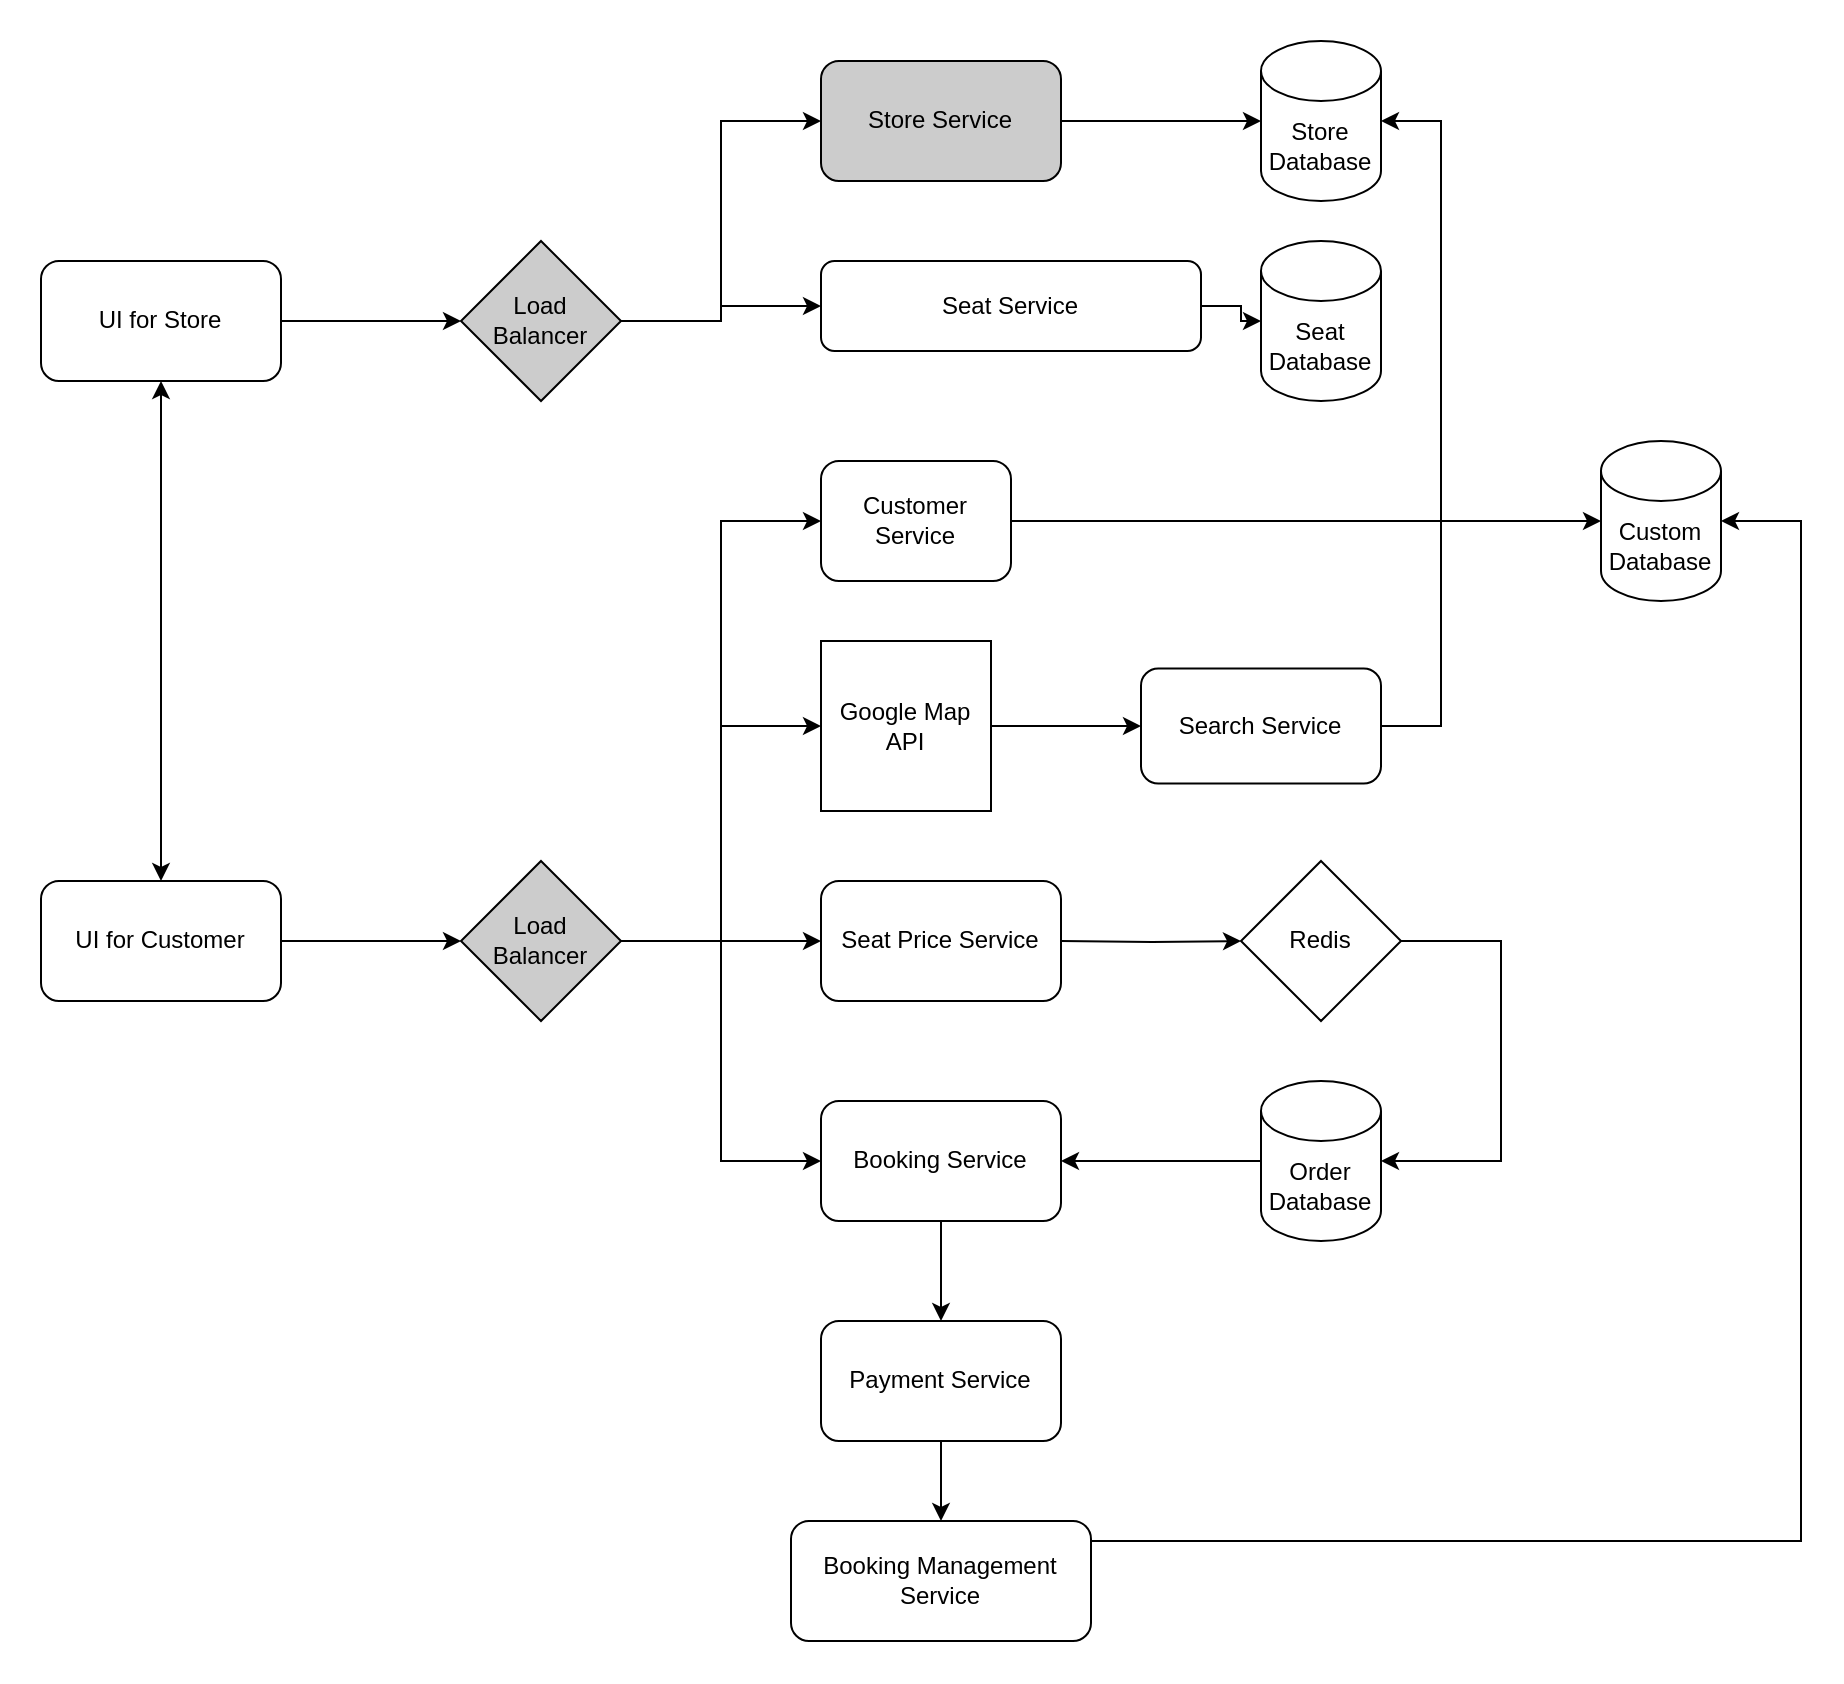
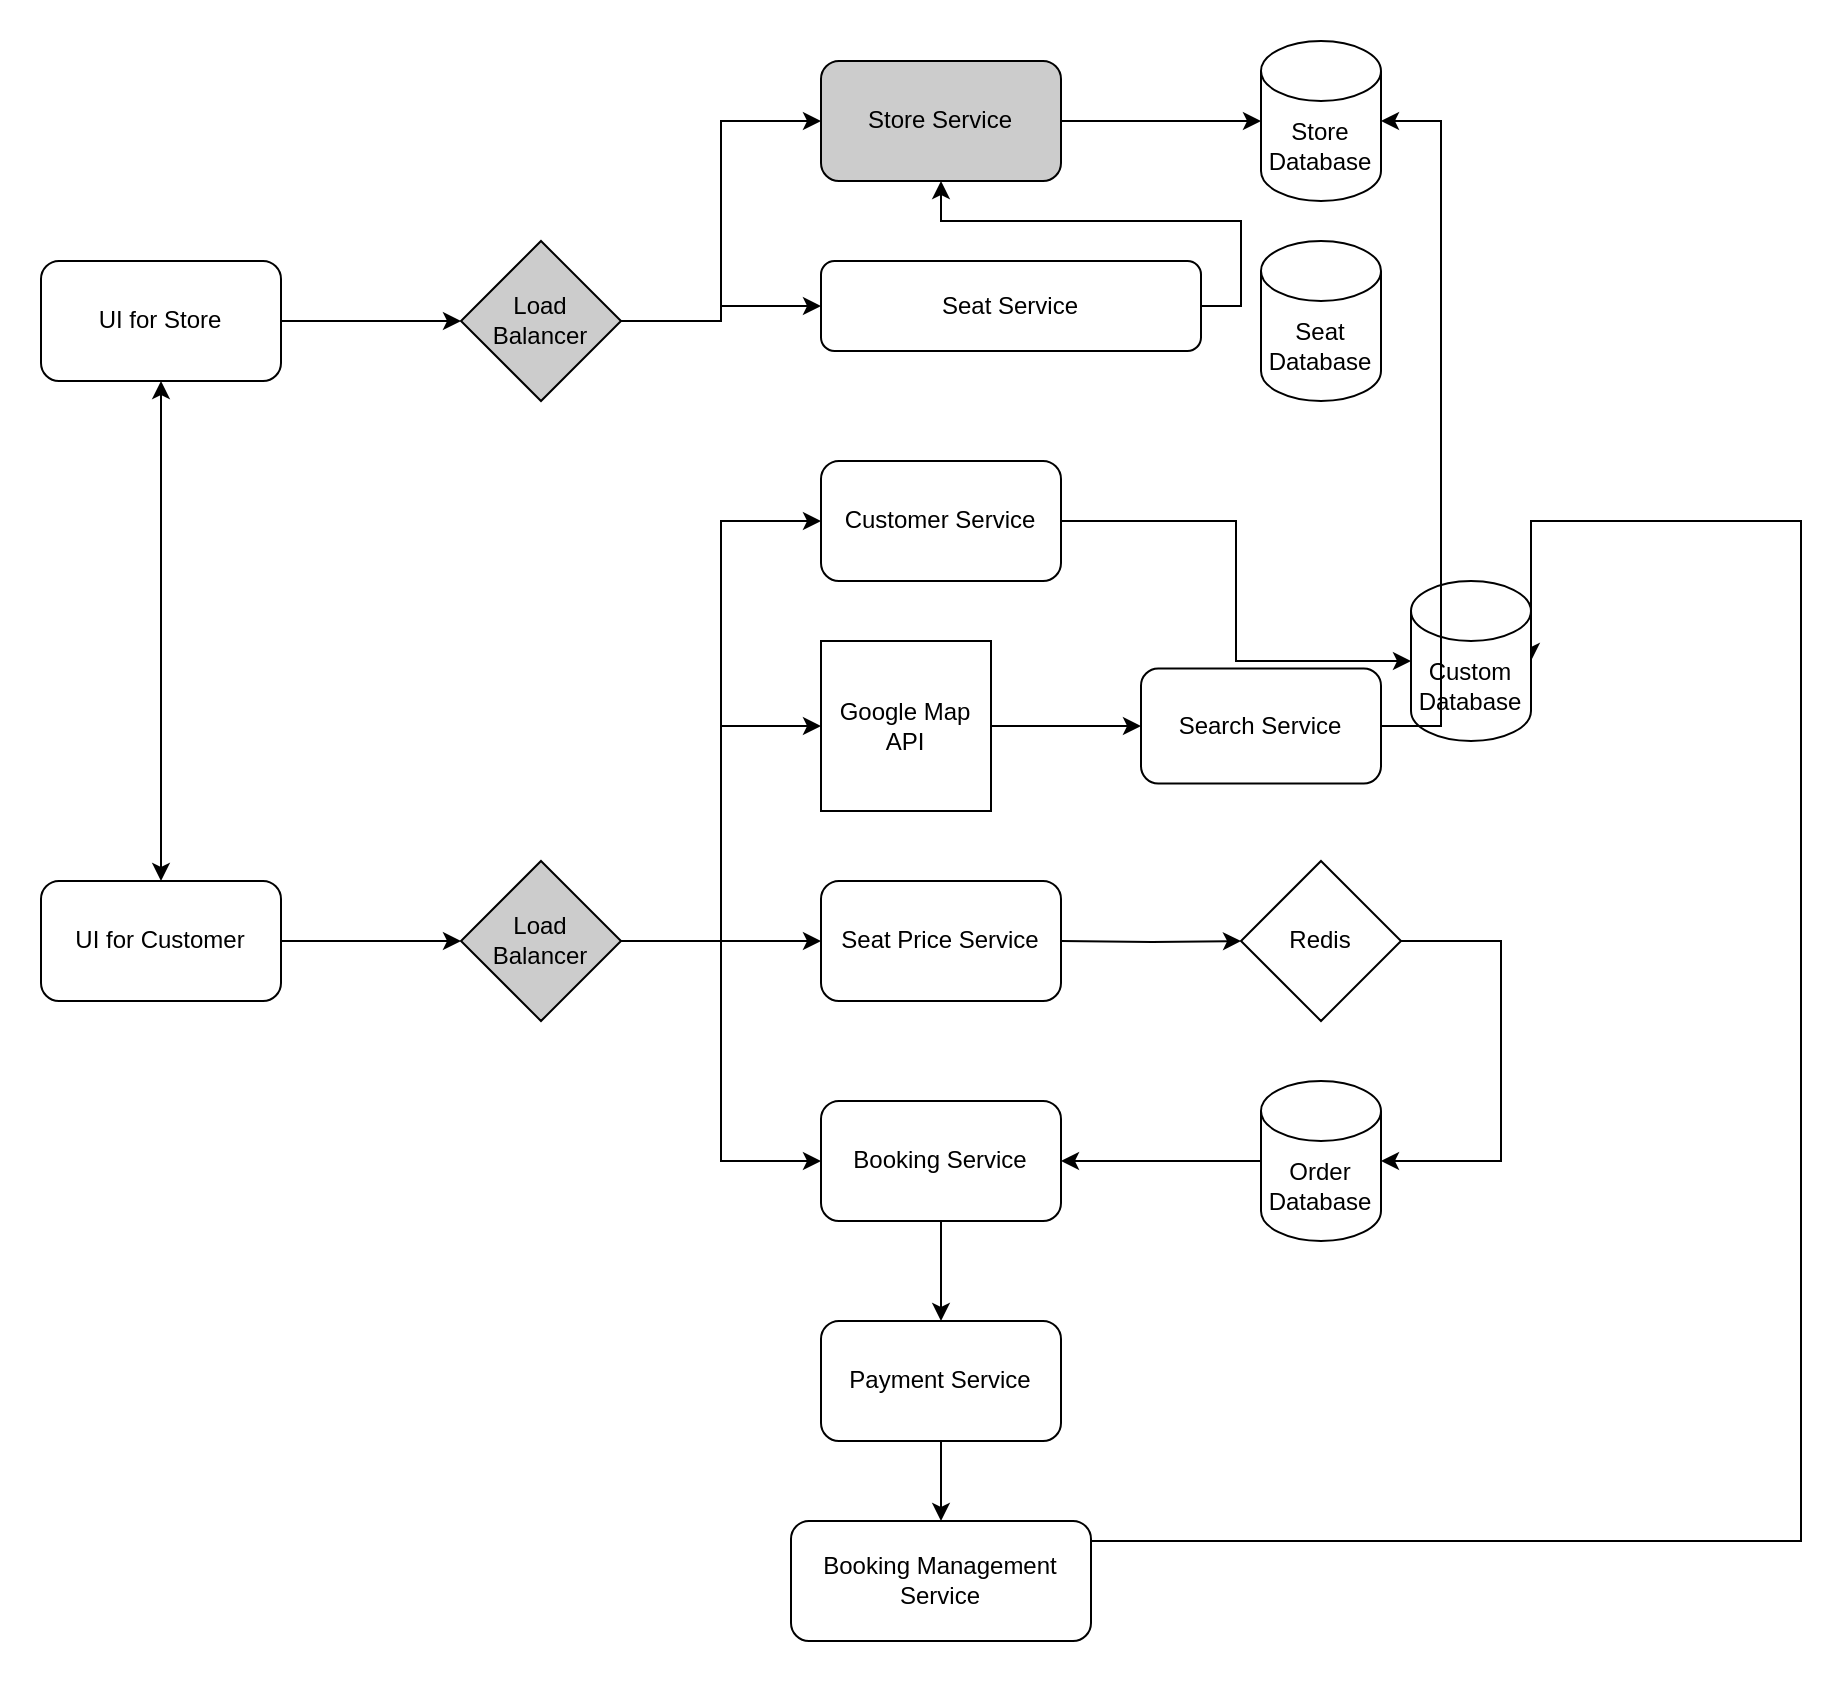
(1241, 315) -> (1122, 221)
(916, 521) -> (941, 521)
(1661, 521) -> (1471, 661)
